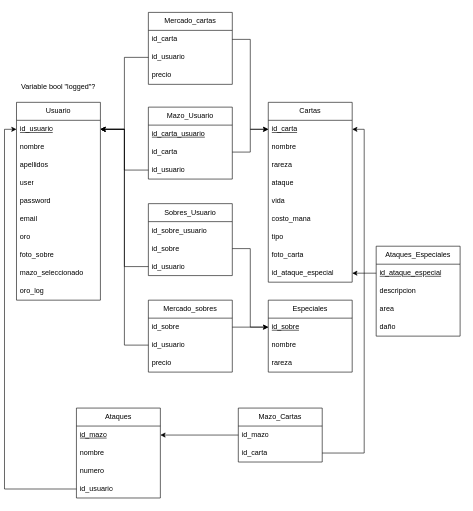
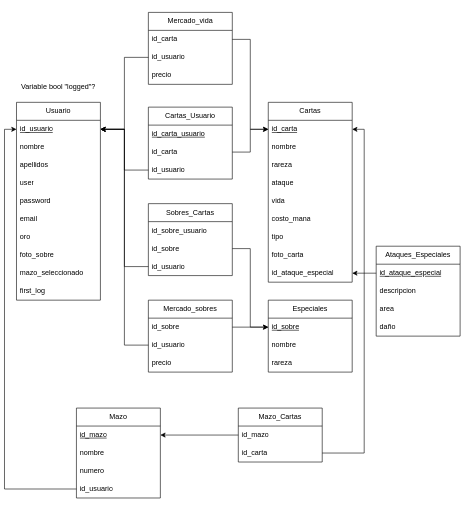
(191, 21) -> (191, 21)
(191, 116) -> (191, 116)
(191, 213) -> (191, 213)
(33, 291) -> (36, 291)
(119, 417) -> (119, 417)
